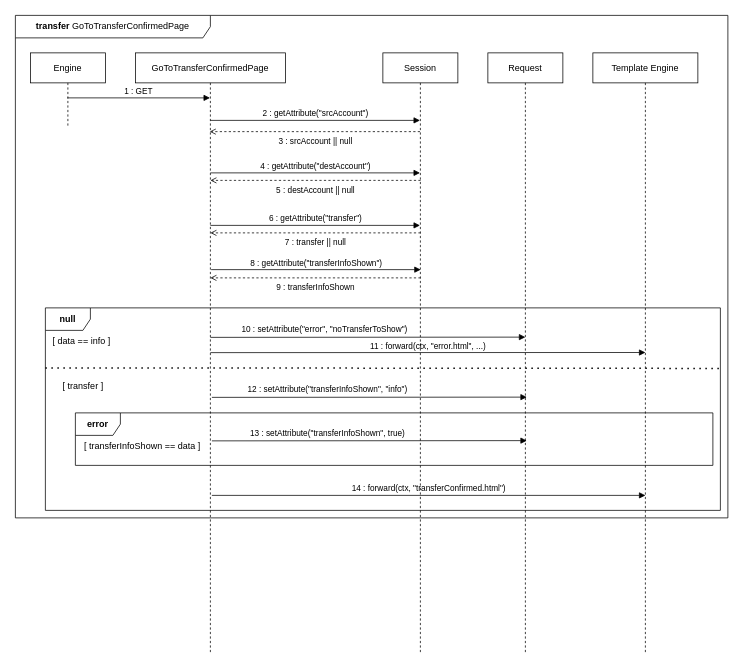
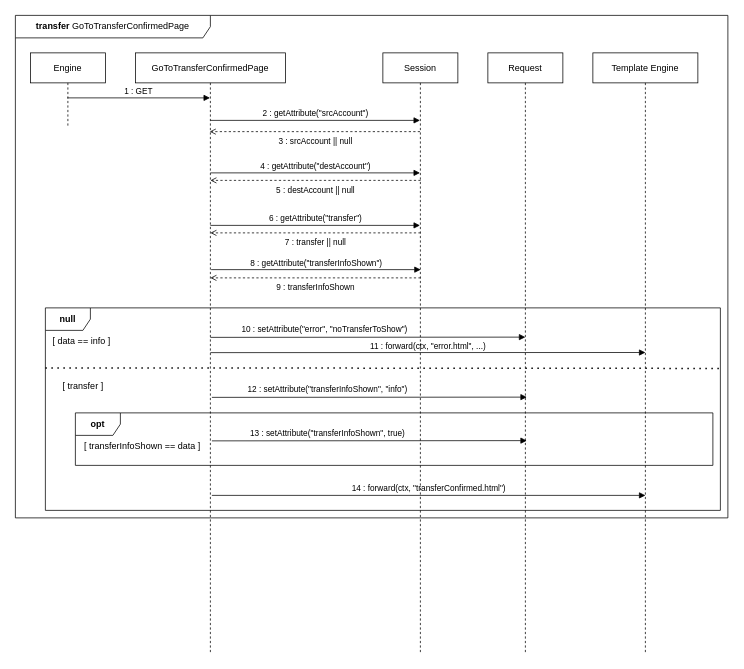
(98, 424) -> (98, 424)
